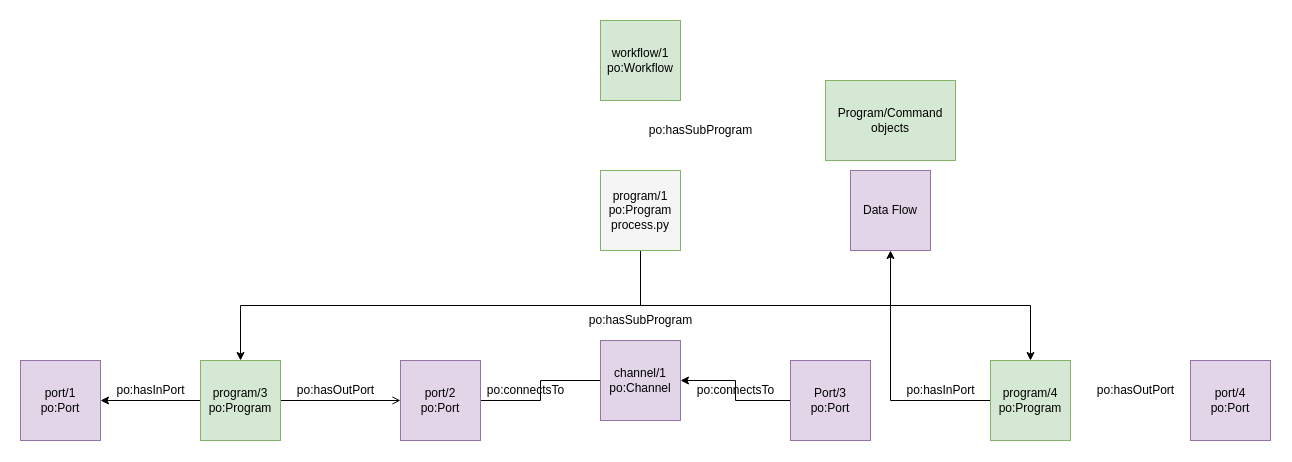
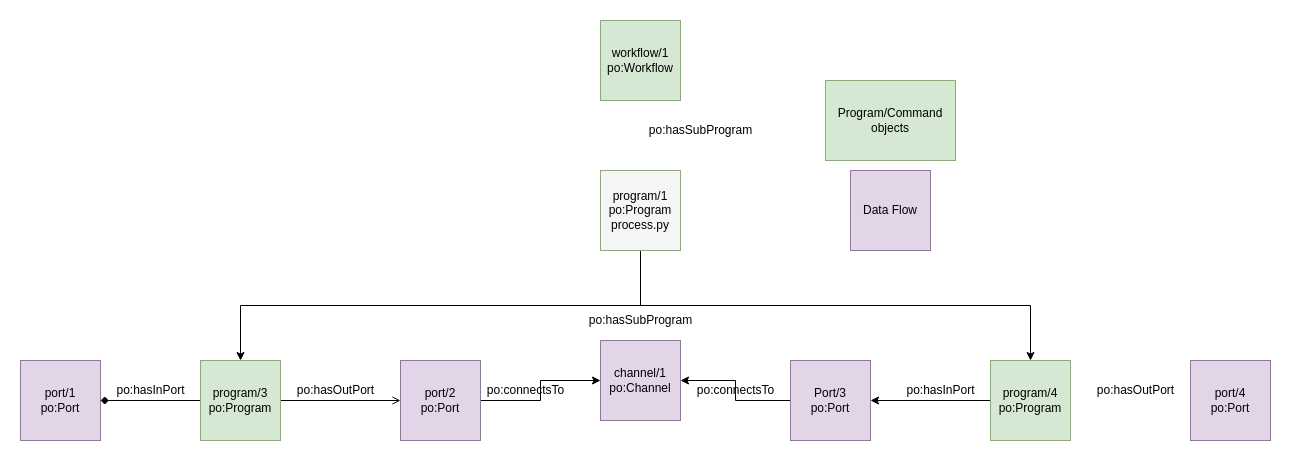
(891, 330) -> (885, 401)
(595, 381) -> (592, 381)
(108, 401) -> (109, 401)
